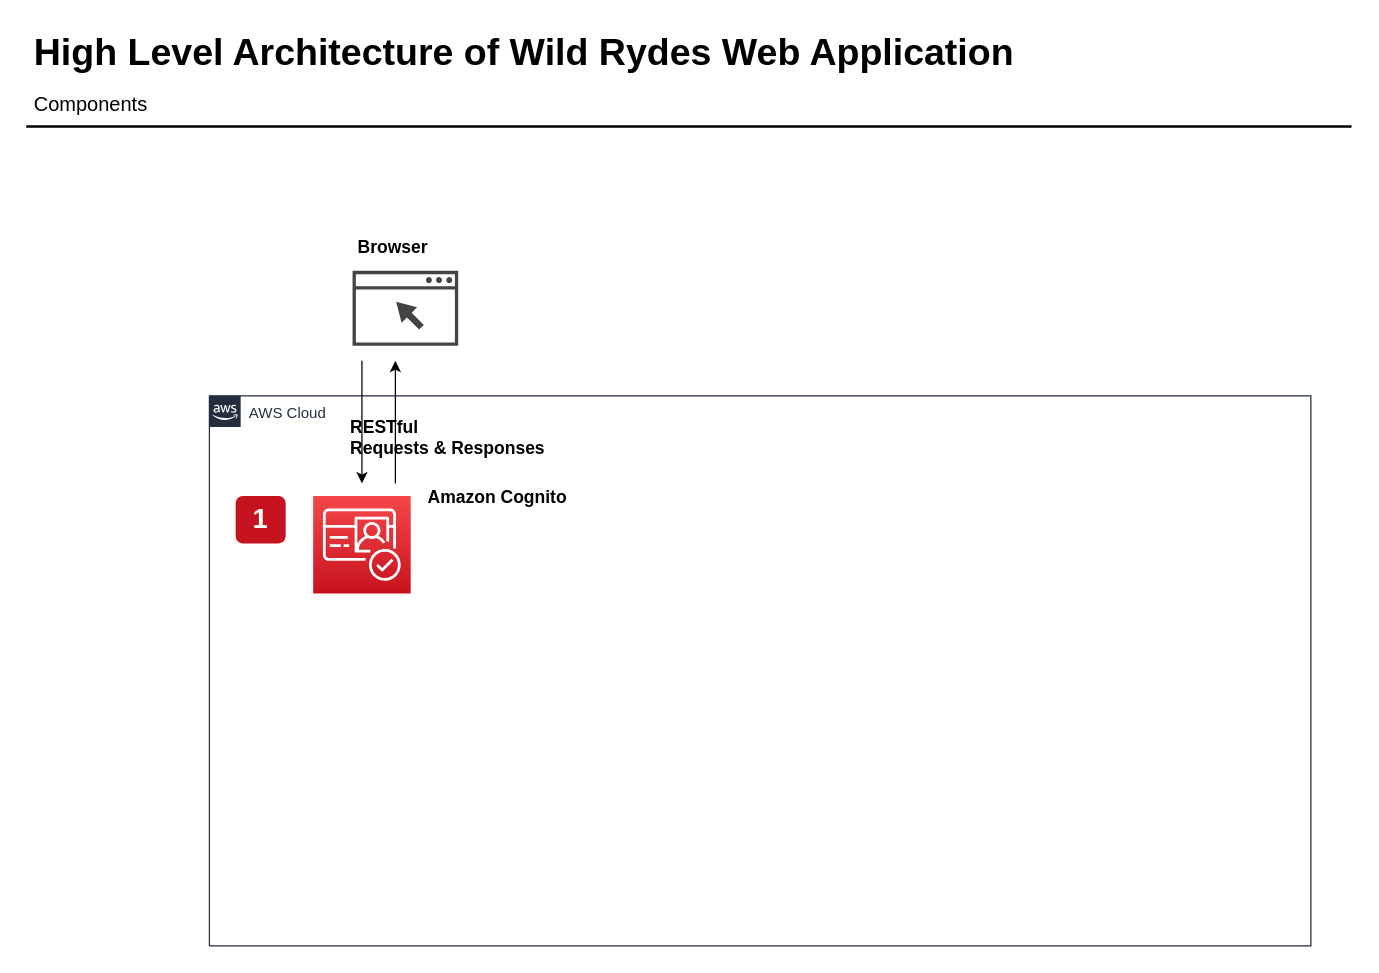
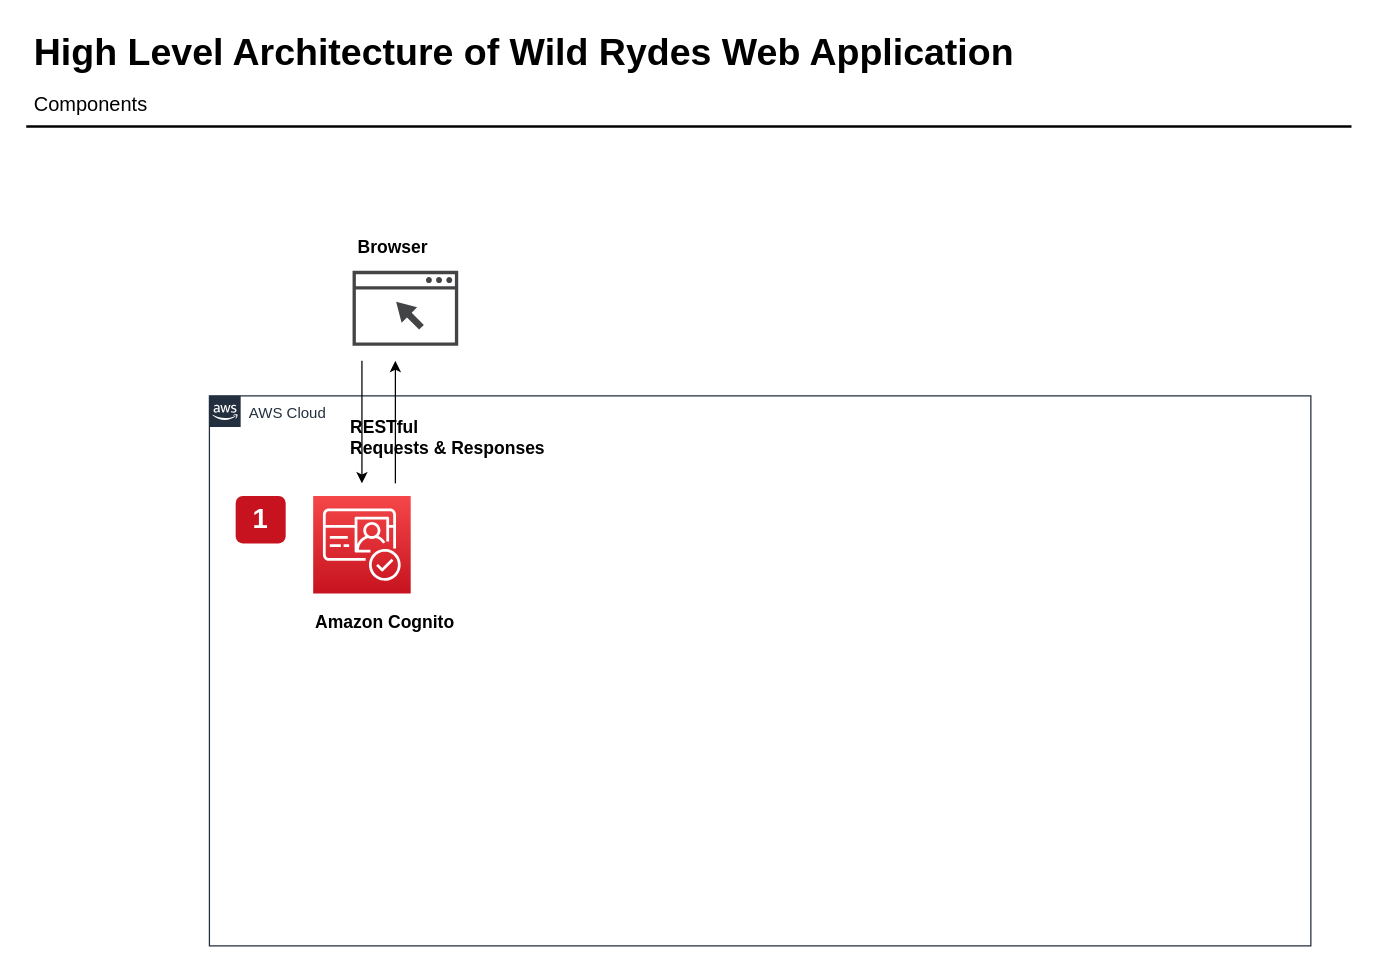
(507, 496) -> (394, 621)
